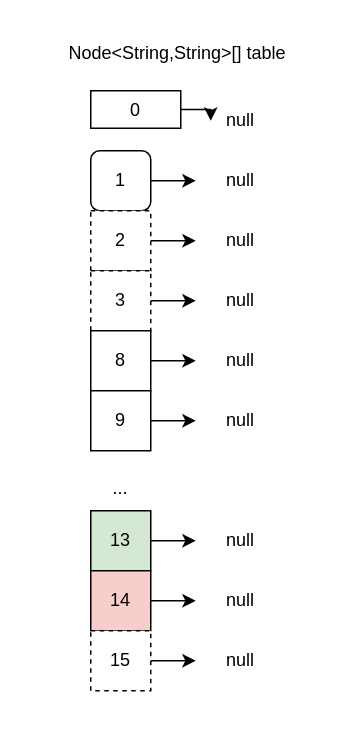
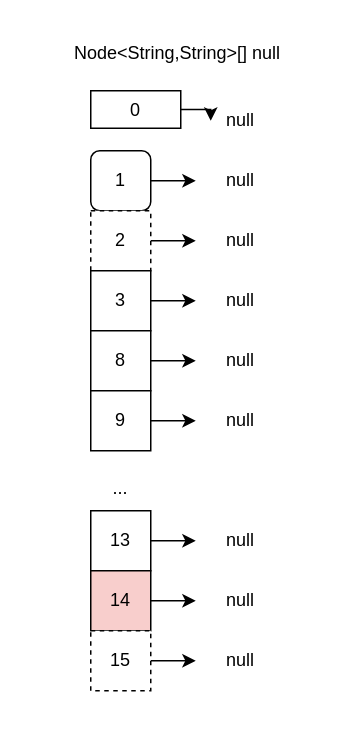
(178, 53) -> (178, 53)
(121, 301) -> (121, 301)
(121, 541) -> (121, 541)
